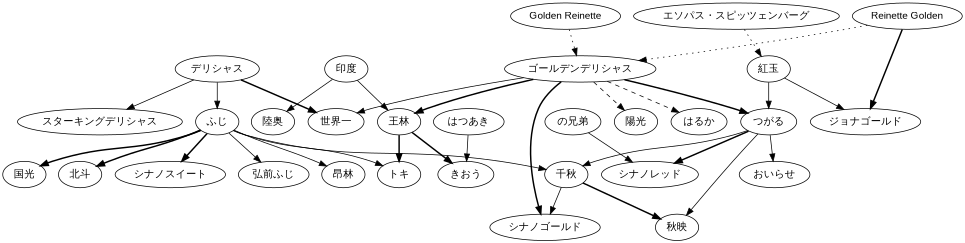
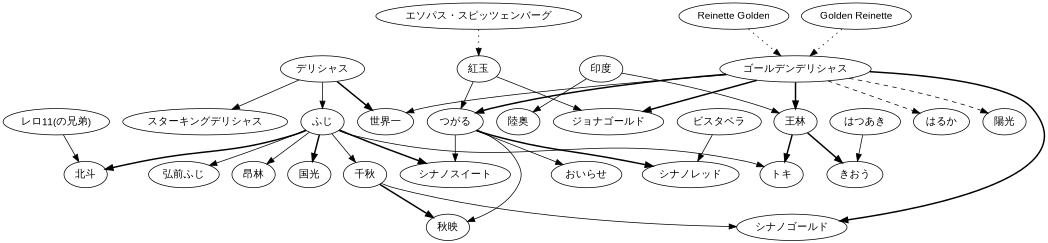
(888, 65) -> (701, 96)
none -> (56, 122)
(573, 122) -> (719, 122)
(669, 147) -> (455, 145)
